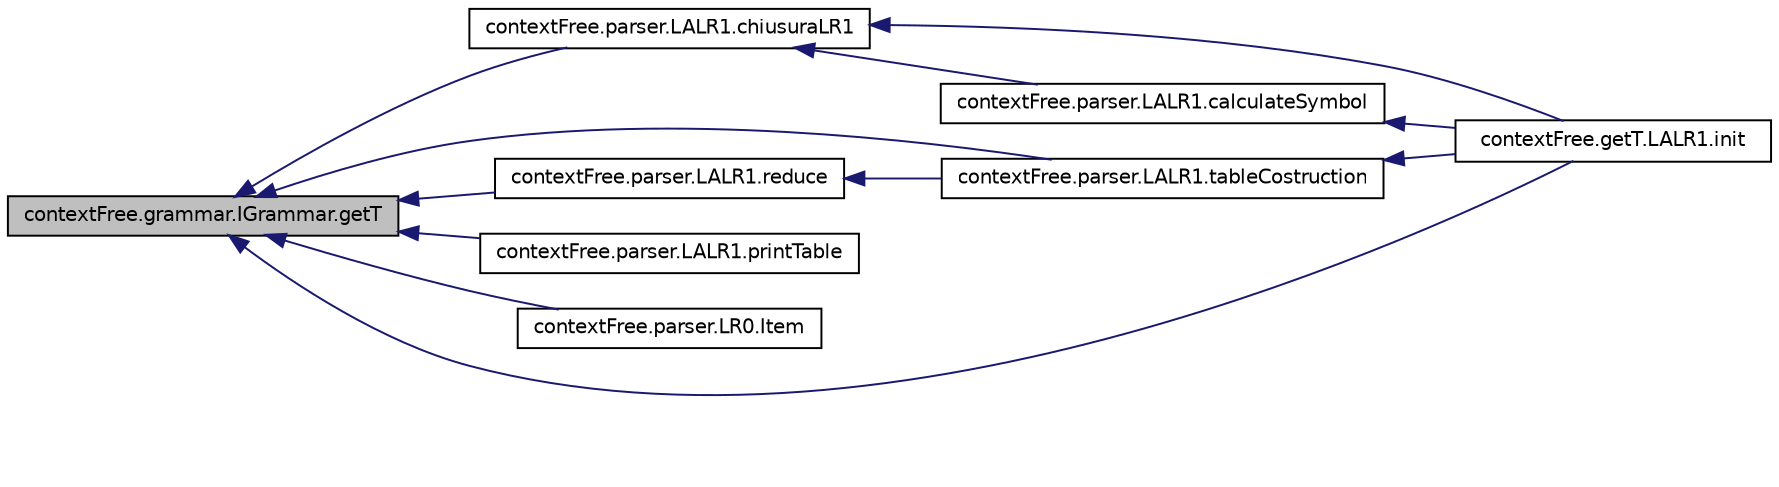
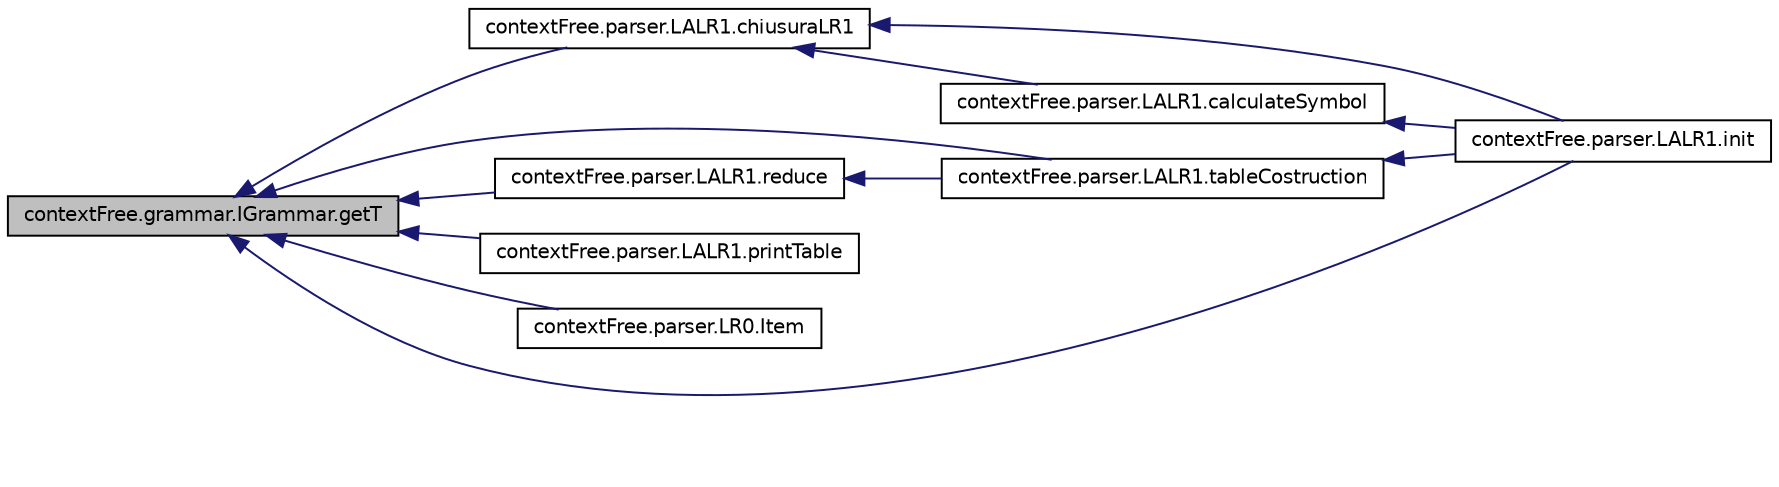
(1613, 141) -> (1613, 141)
